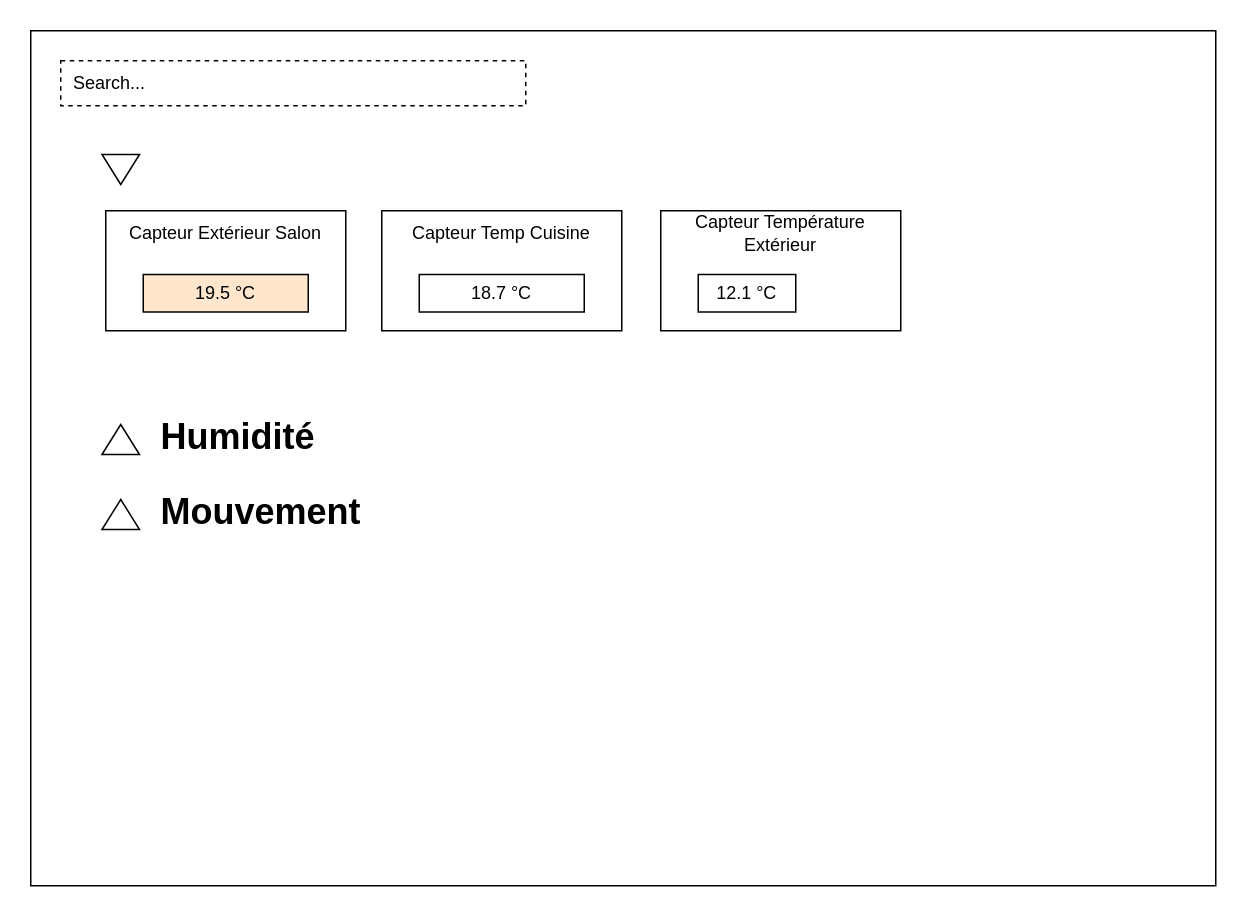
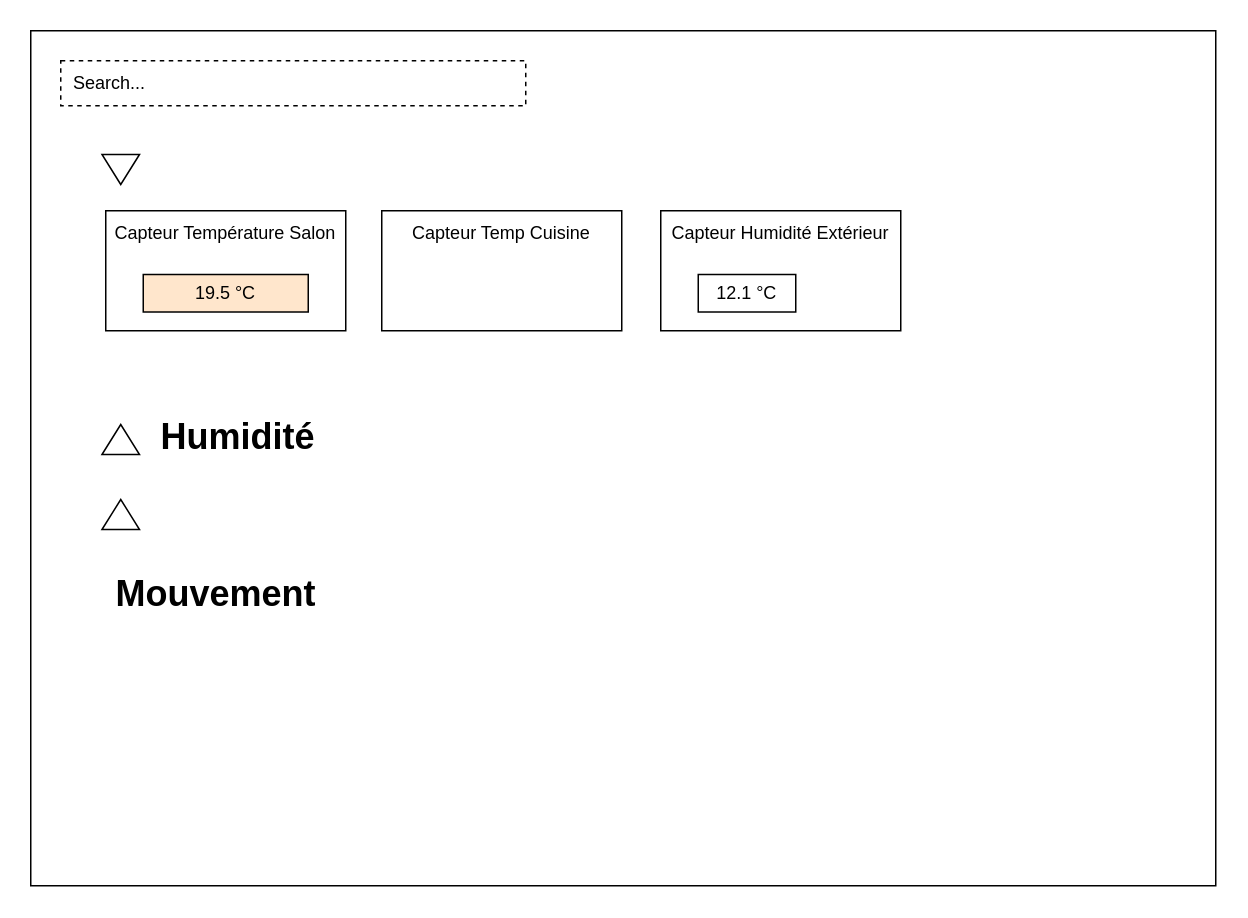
(226, 233) -> (226, 233)
(781, 233) -> (781, 233)
(502, 293) -> none
(293, 518) -> (248, 601)
